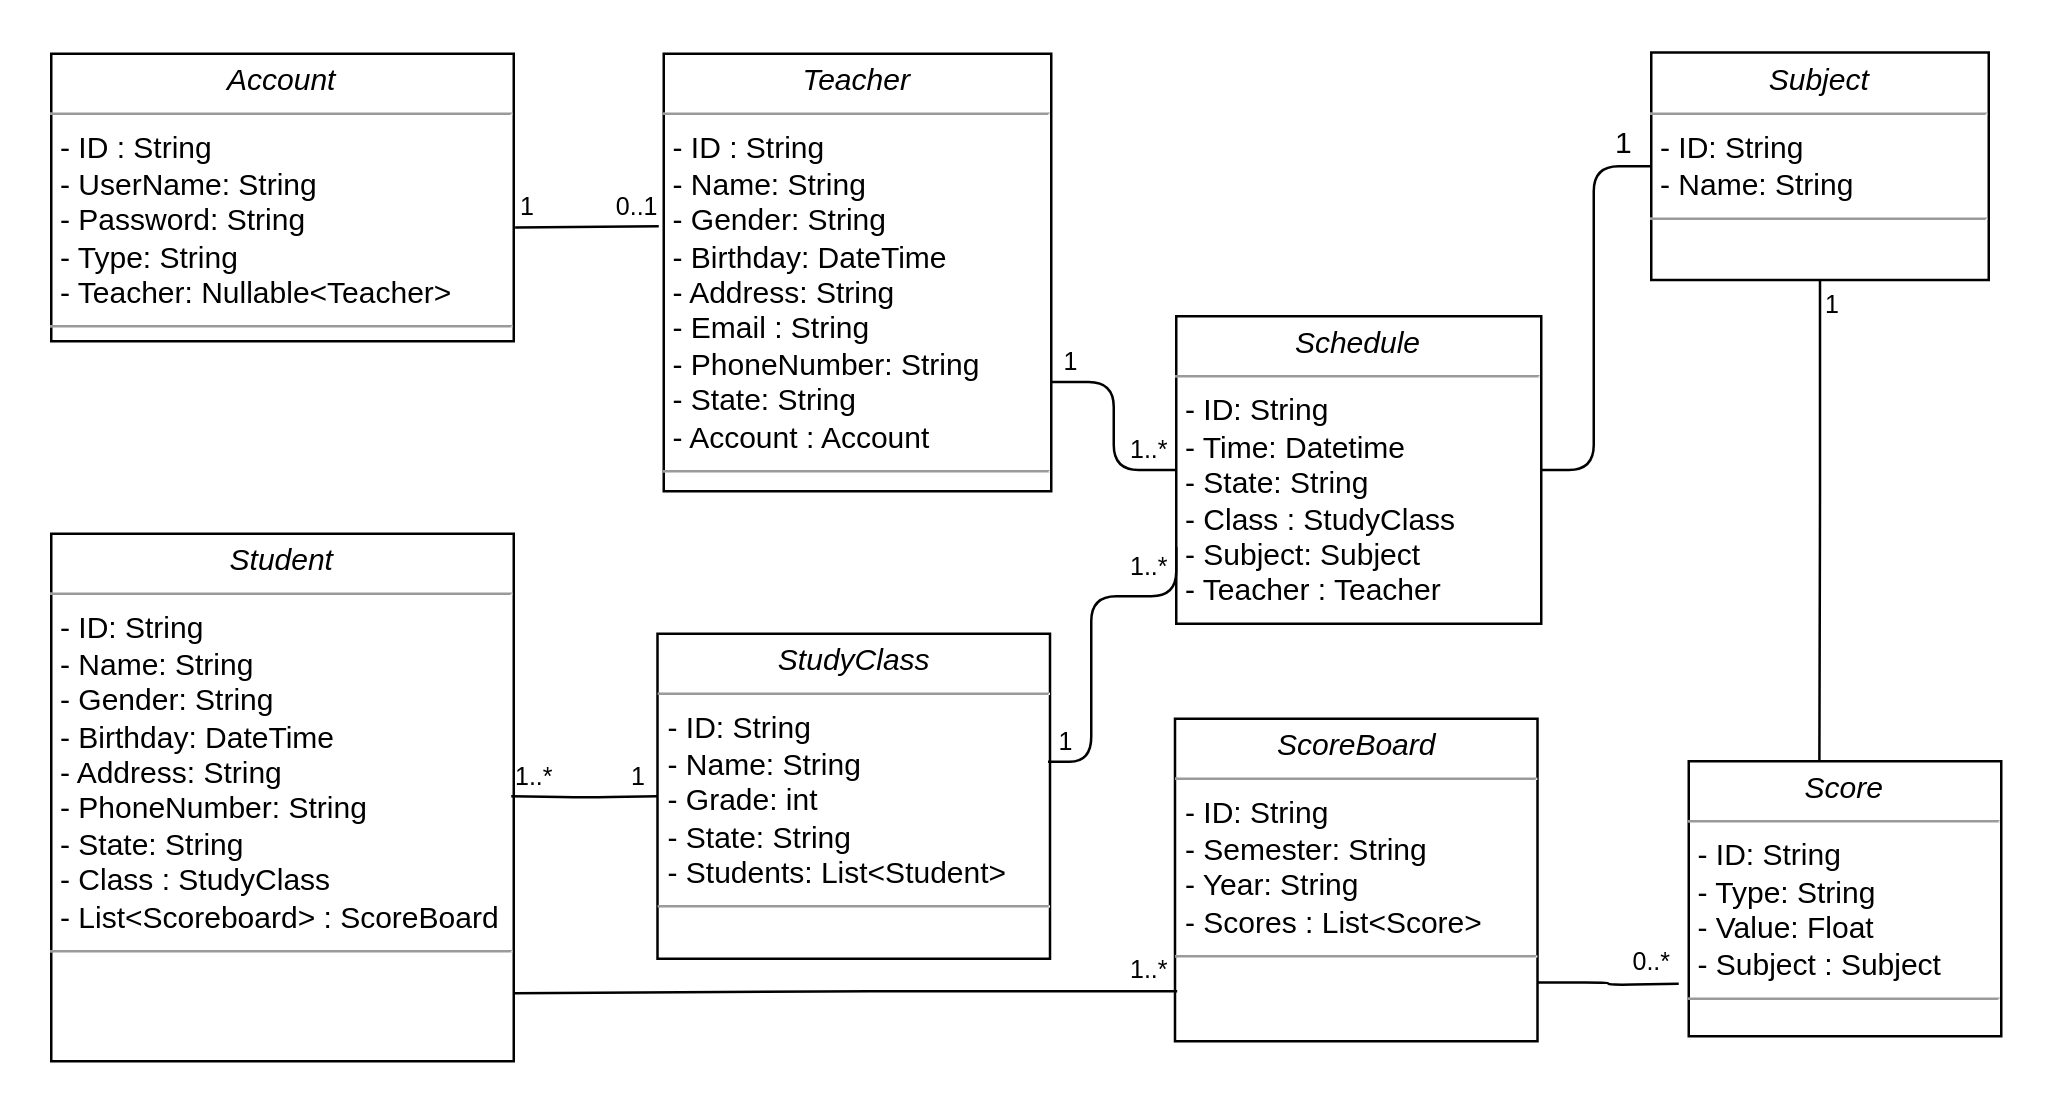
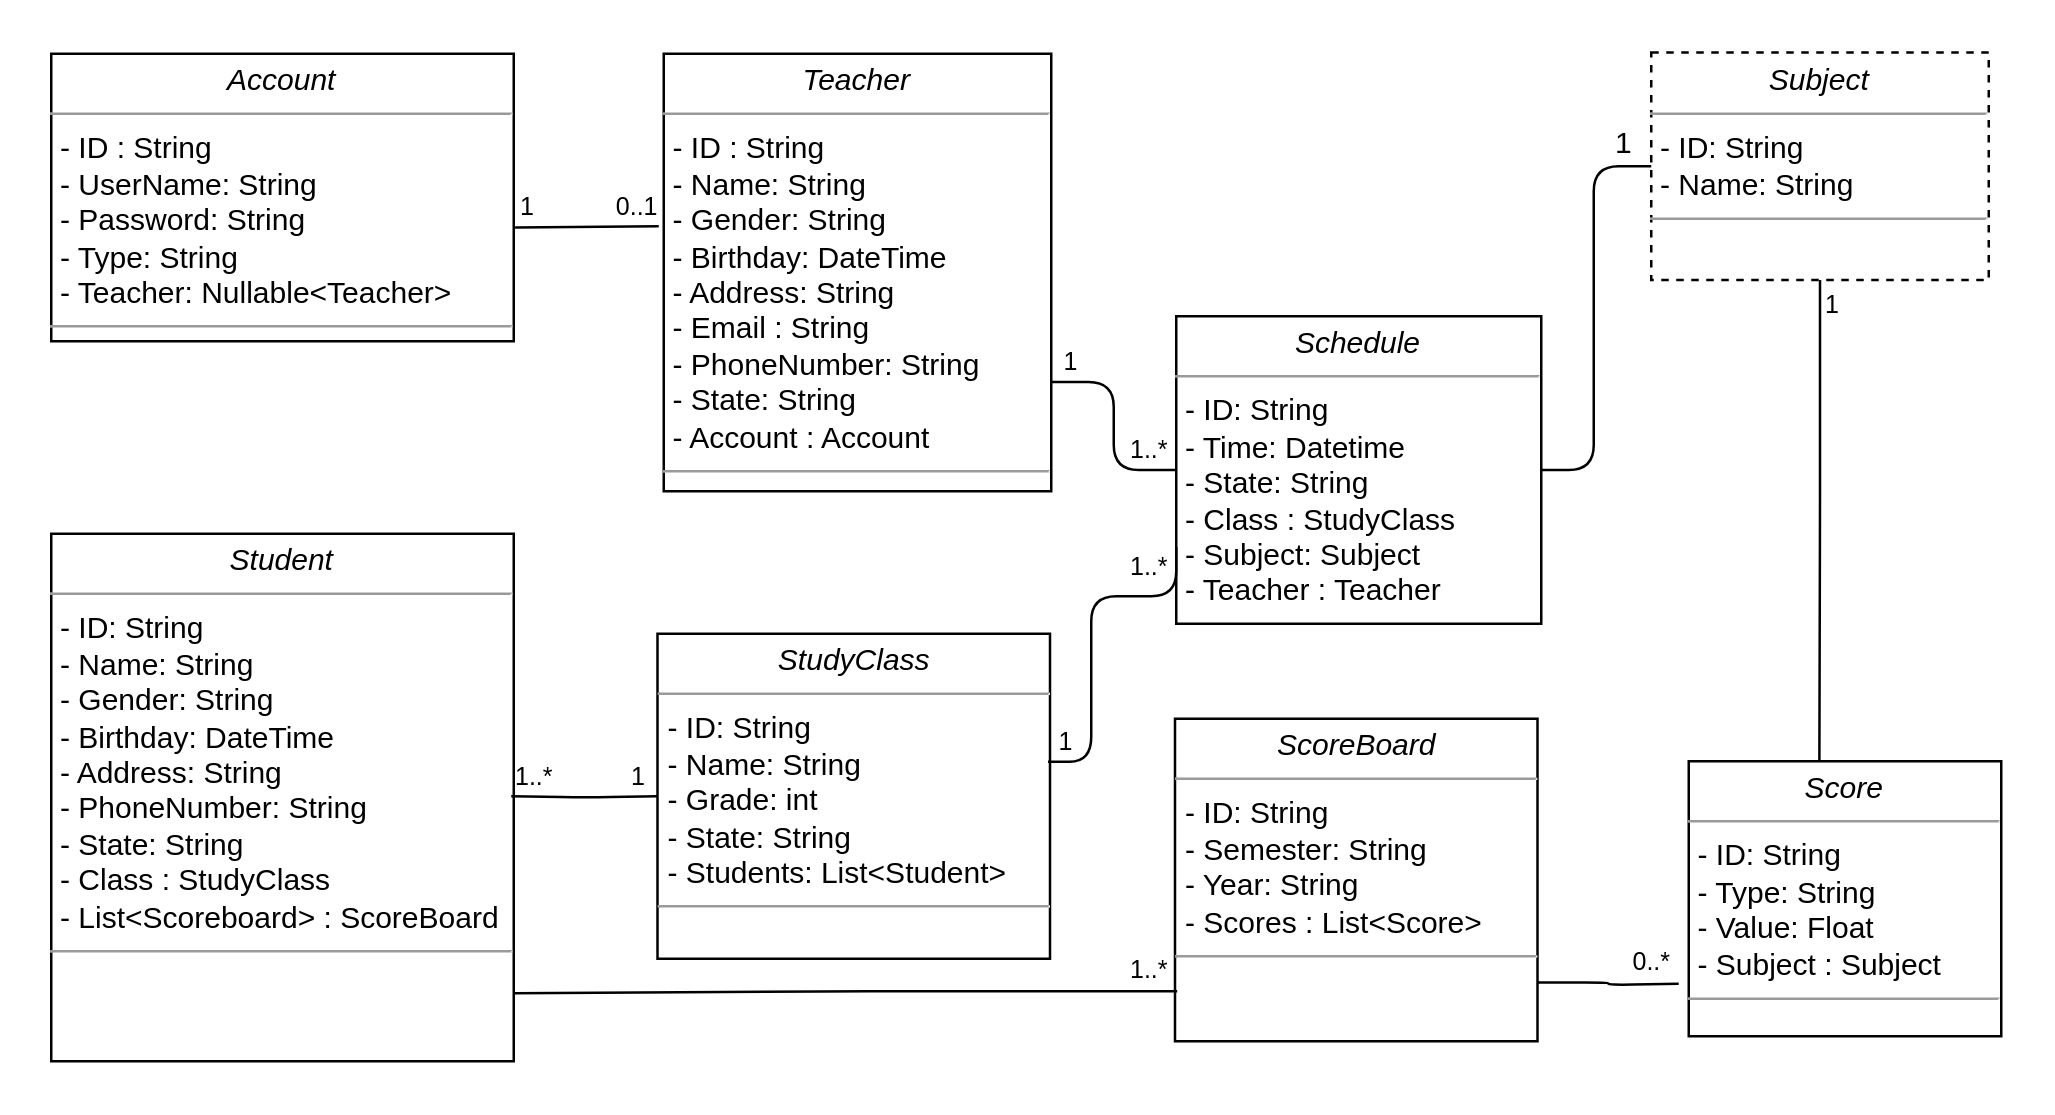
(1820, 166) -> (1820, 166)
